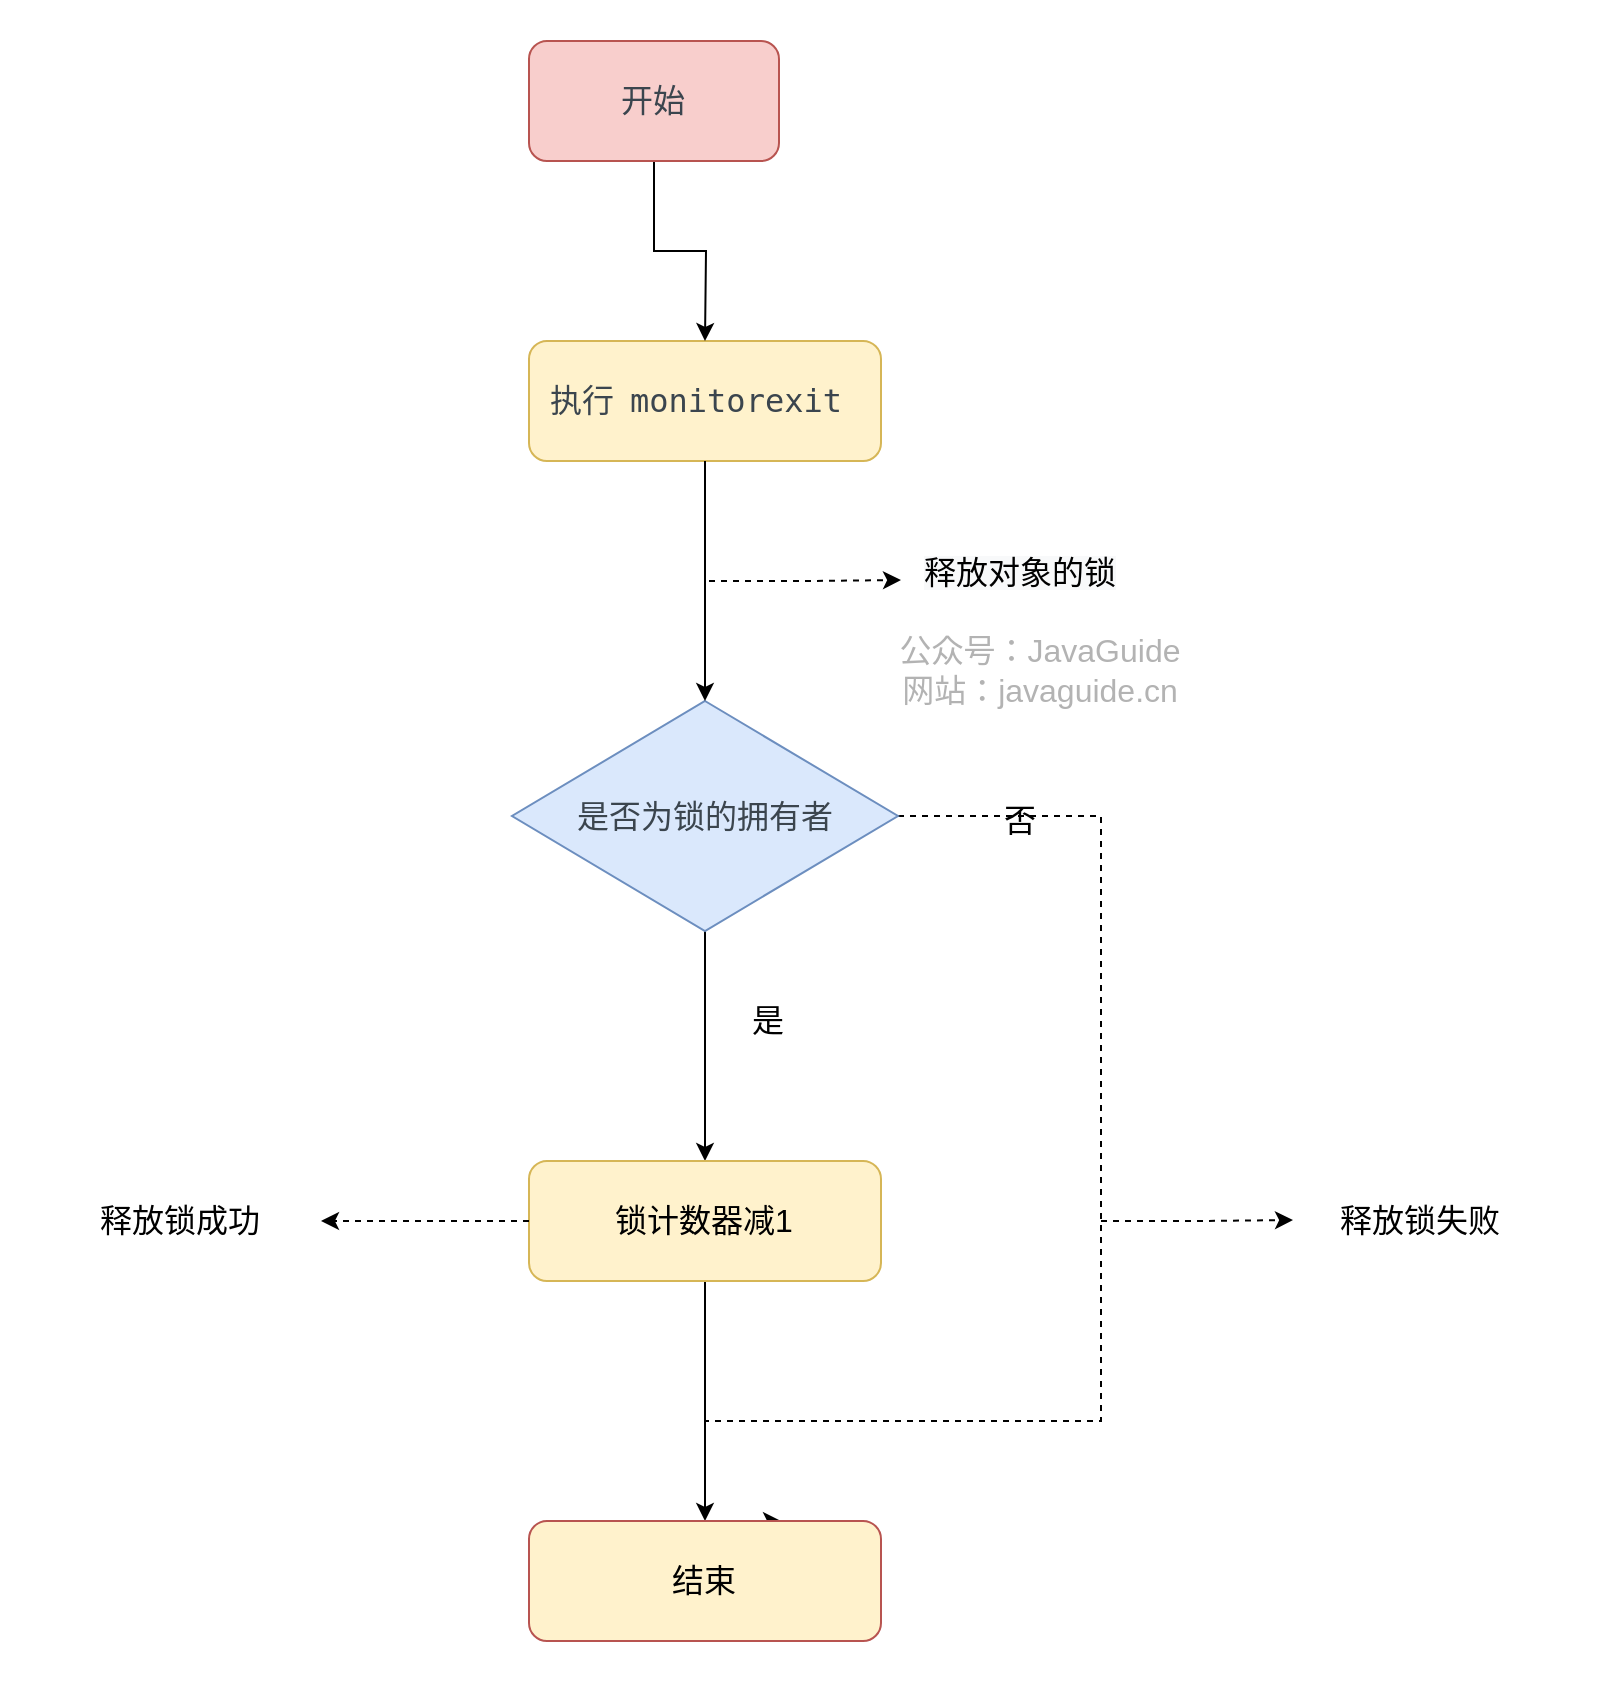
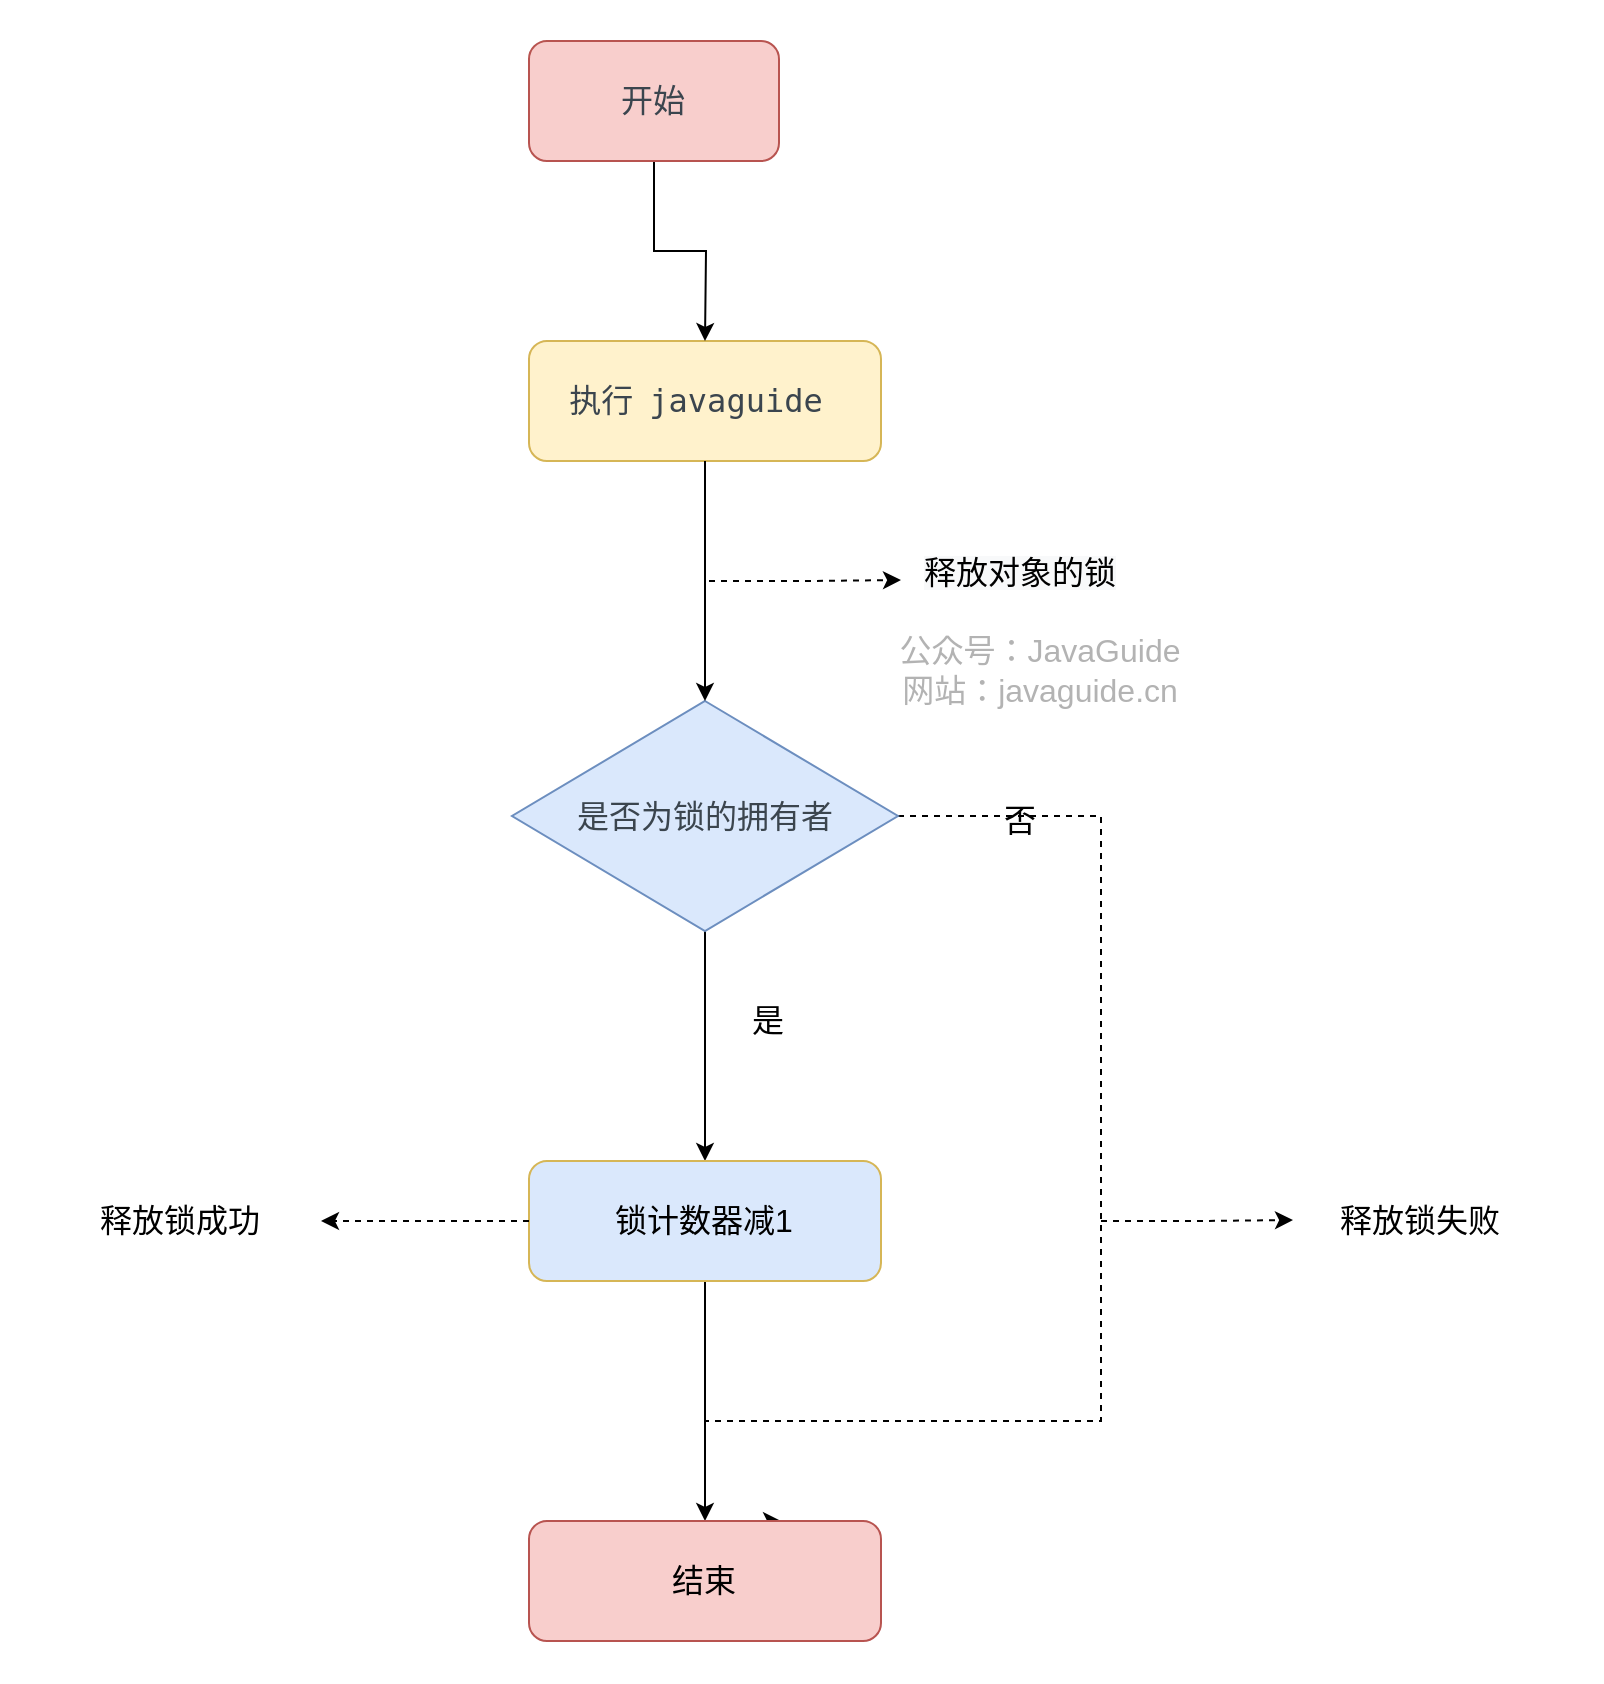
(705, 401) -> (705, 401)
(705, 1221) -> (705, 1221)
(705, 1581) -> (705, 1581)
